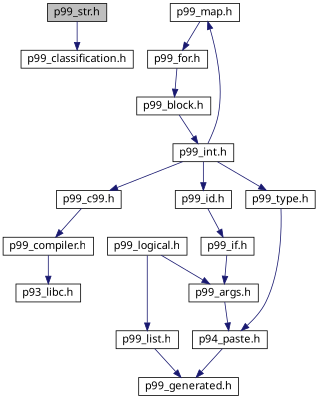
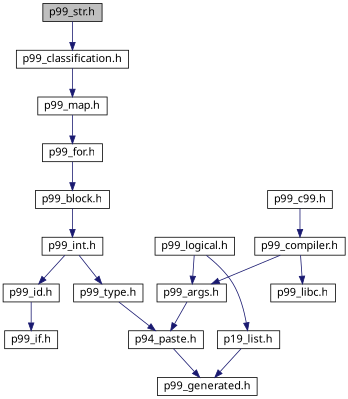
(220, 87) -> (72, 79)
(150, 175) -> none
(226, 266) -> (250, 268)
(48, 293) -> (303, 293)
(147, 340) -> (249, 340)
